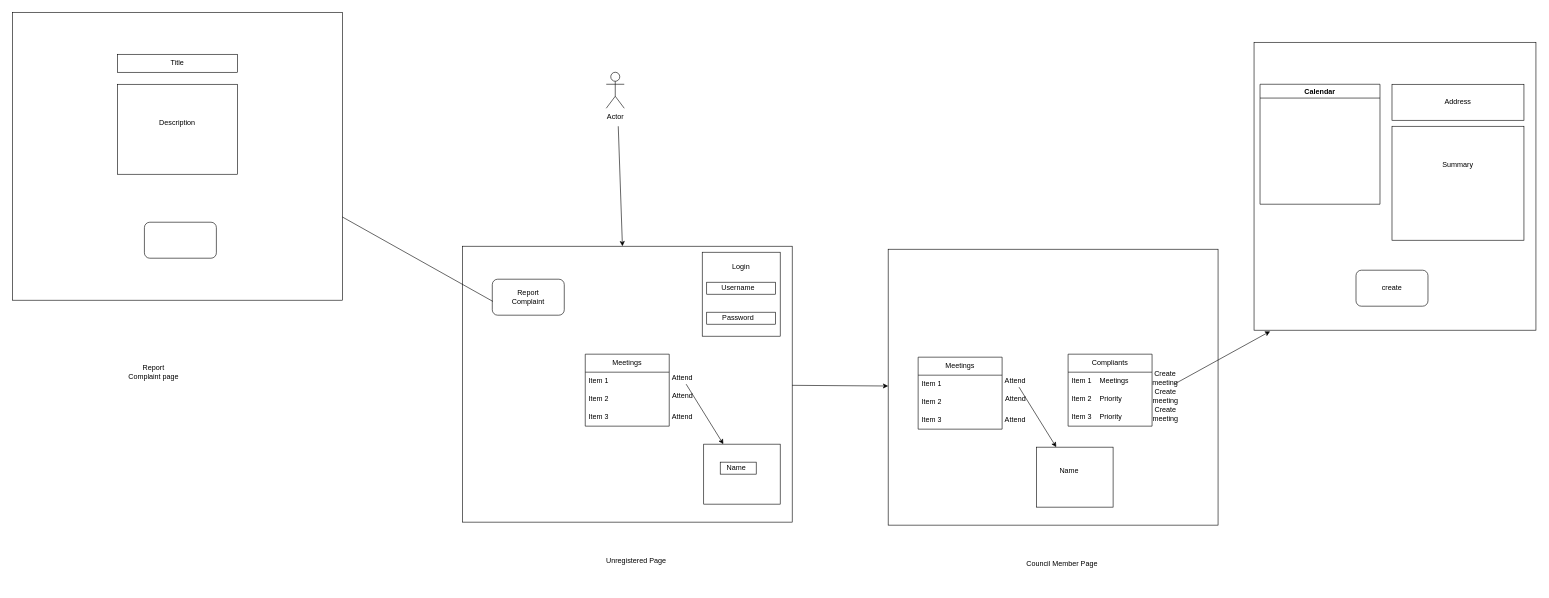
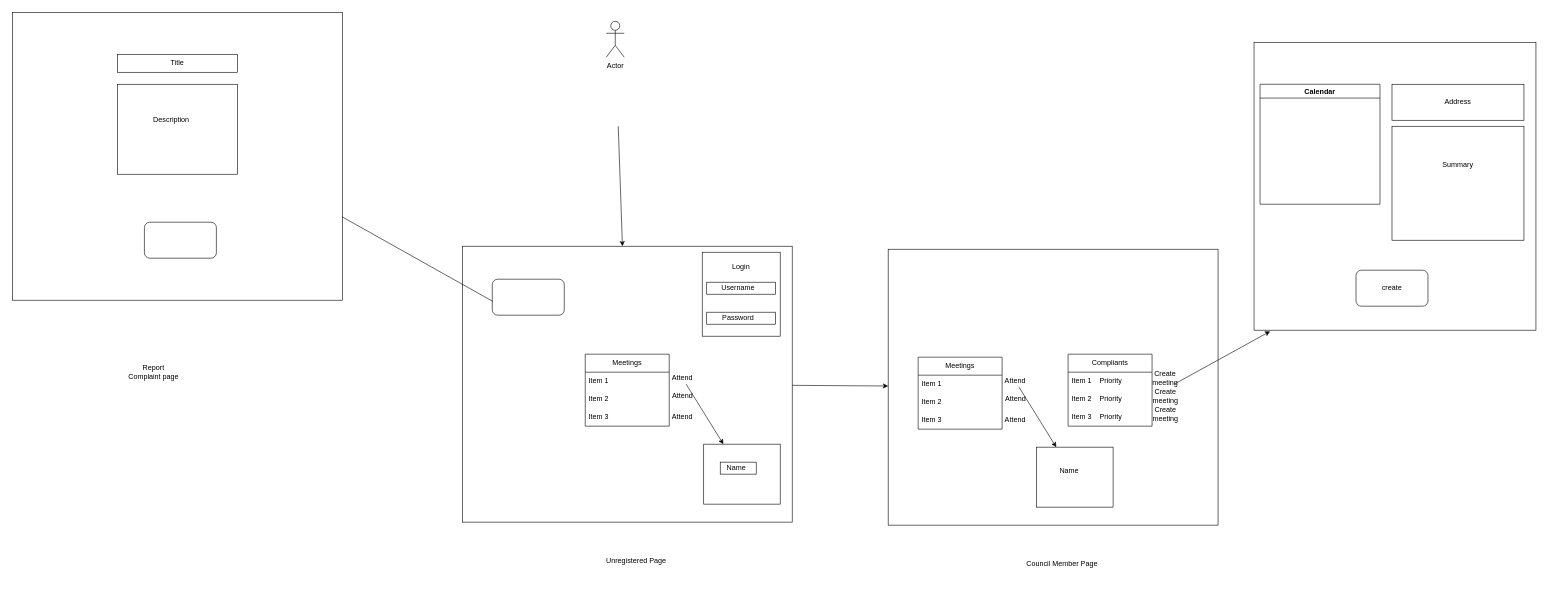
(615, 90) -> (615, 39)
(177, 123) -> (171, 120)
(528, 297) -> none
(1105, 381) -> (1104, 381)
